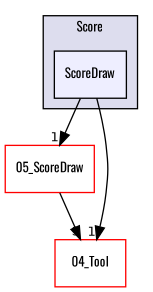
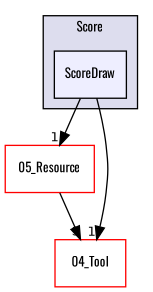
(50, 169) -> (50, 169)
